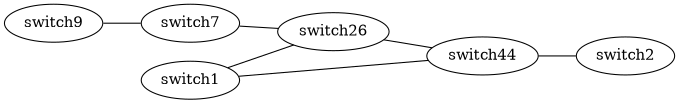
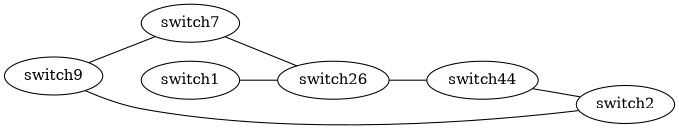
(334, 68) -> none
none -> (330, 125)
